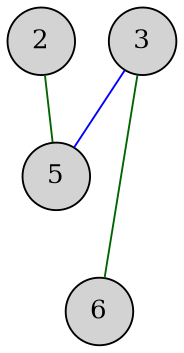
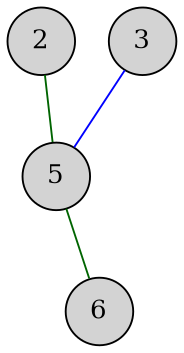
(121, 176) -> (78, 244)
